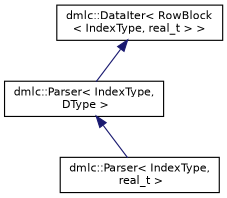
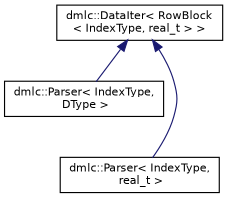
(115, 142) -> (176, 105)
